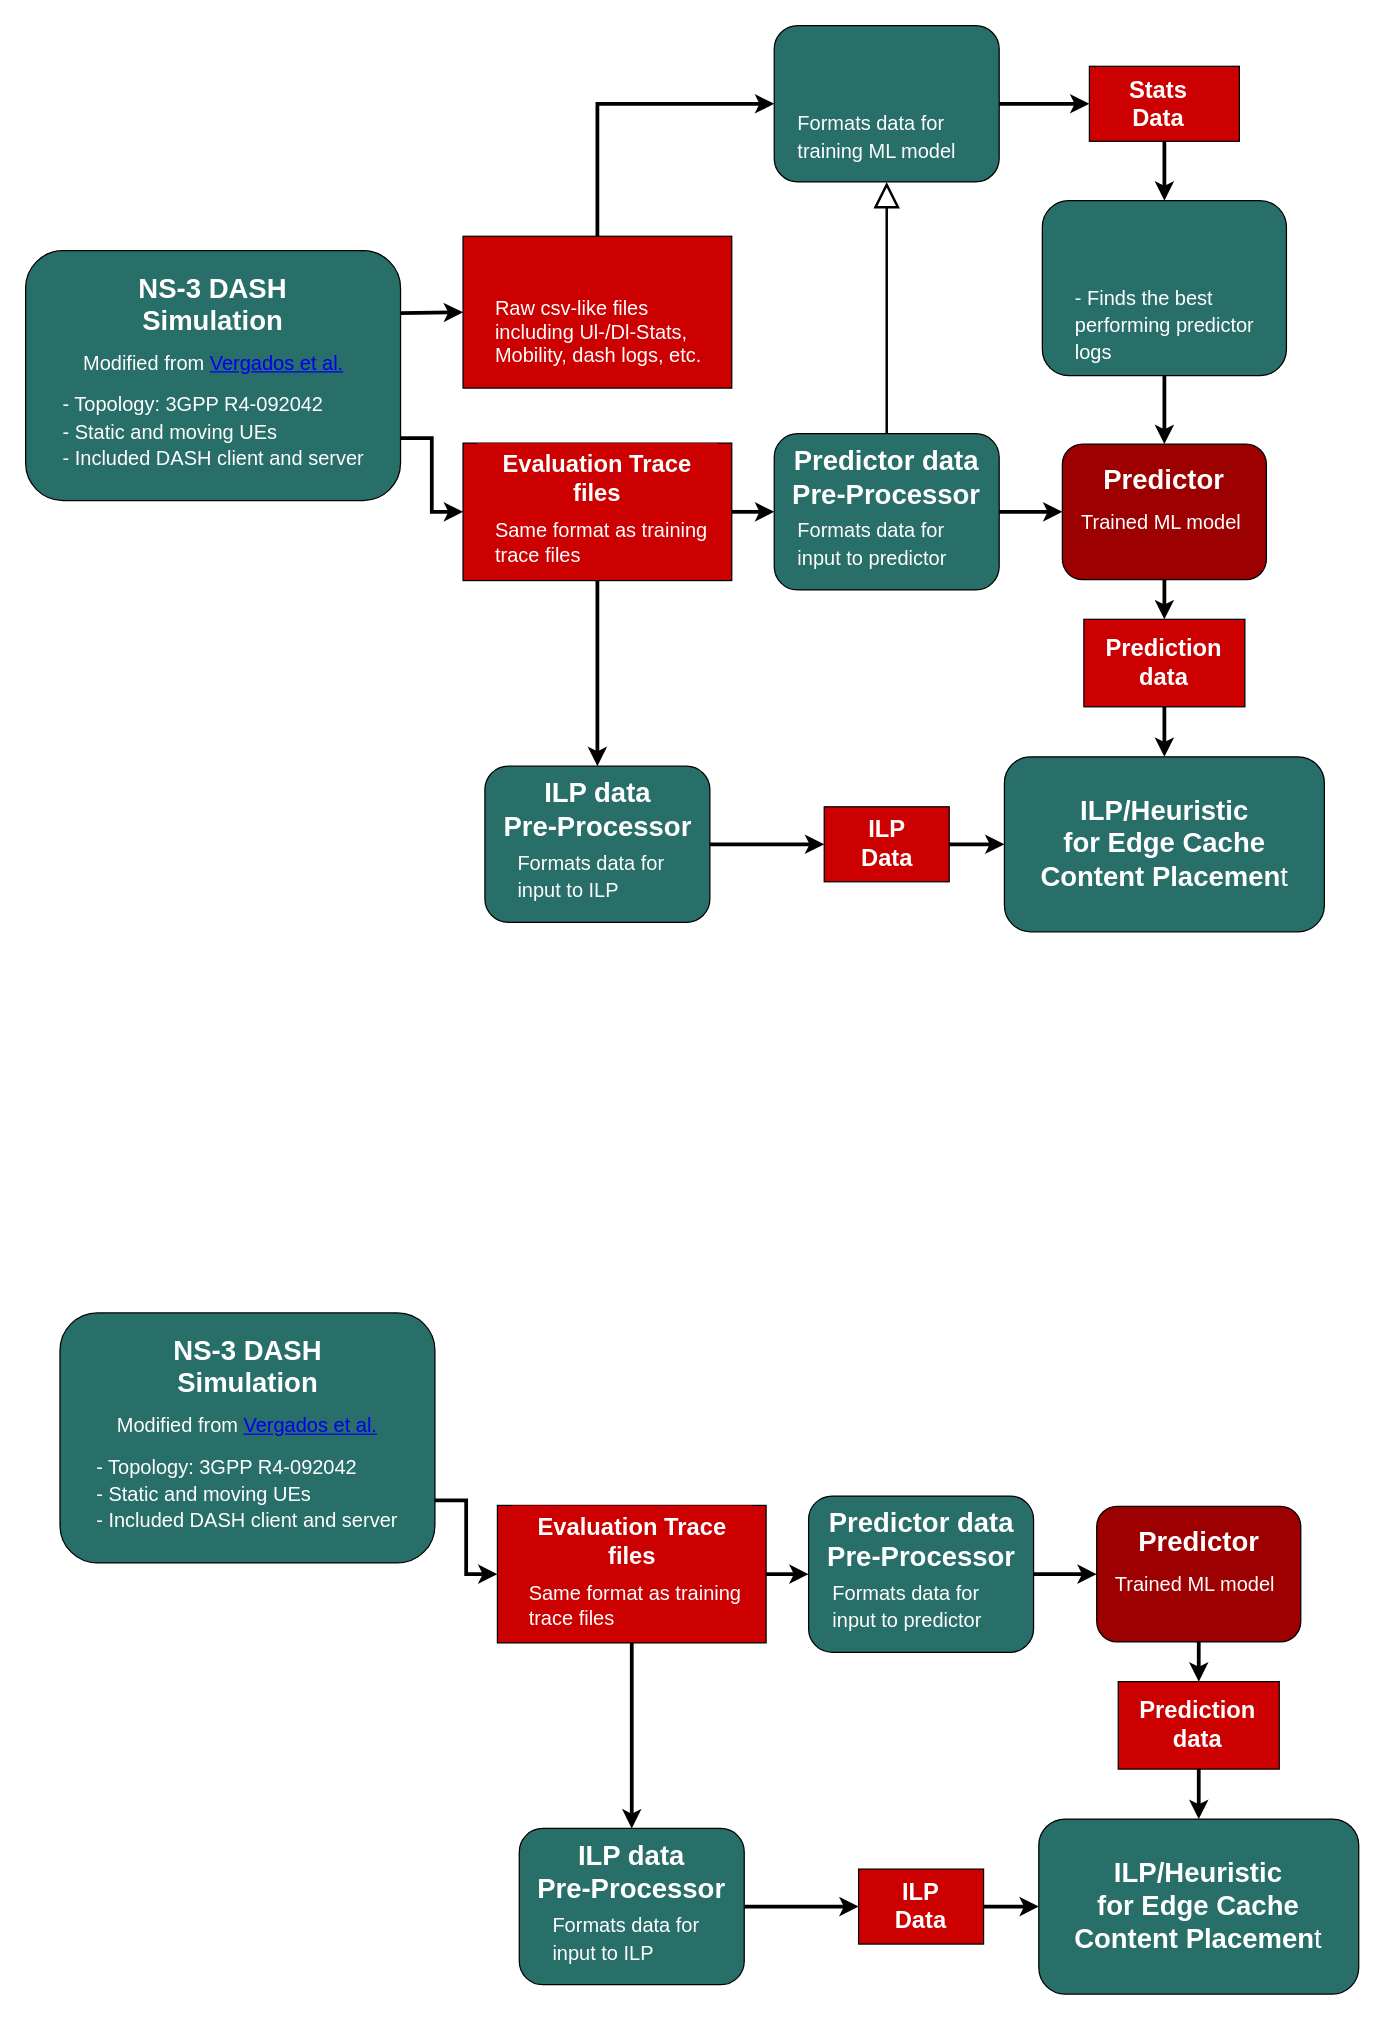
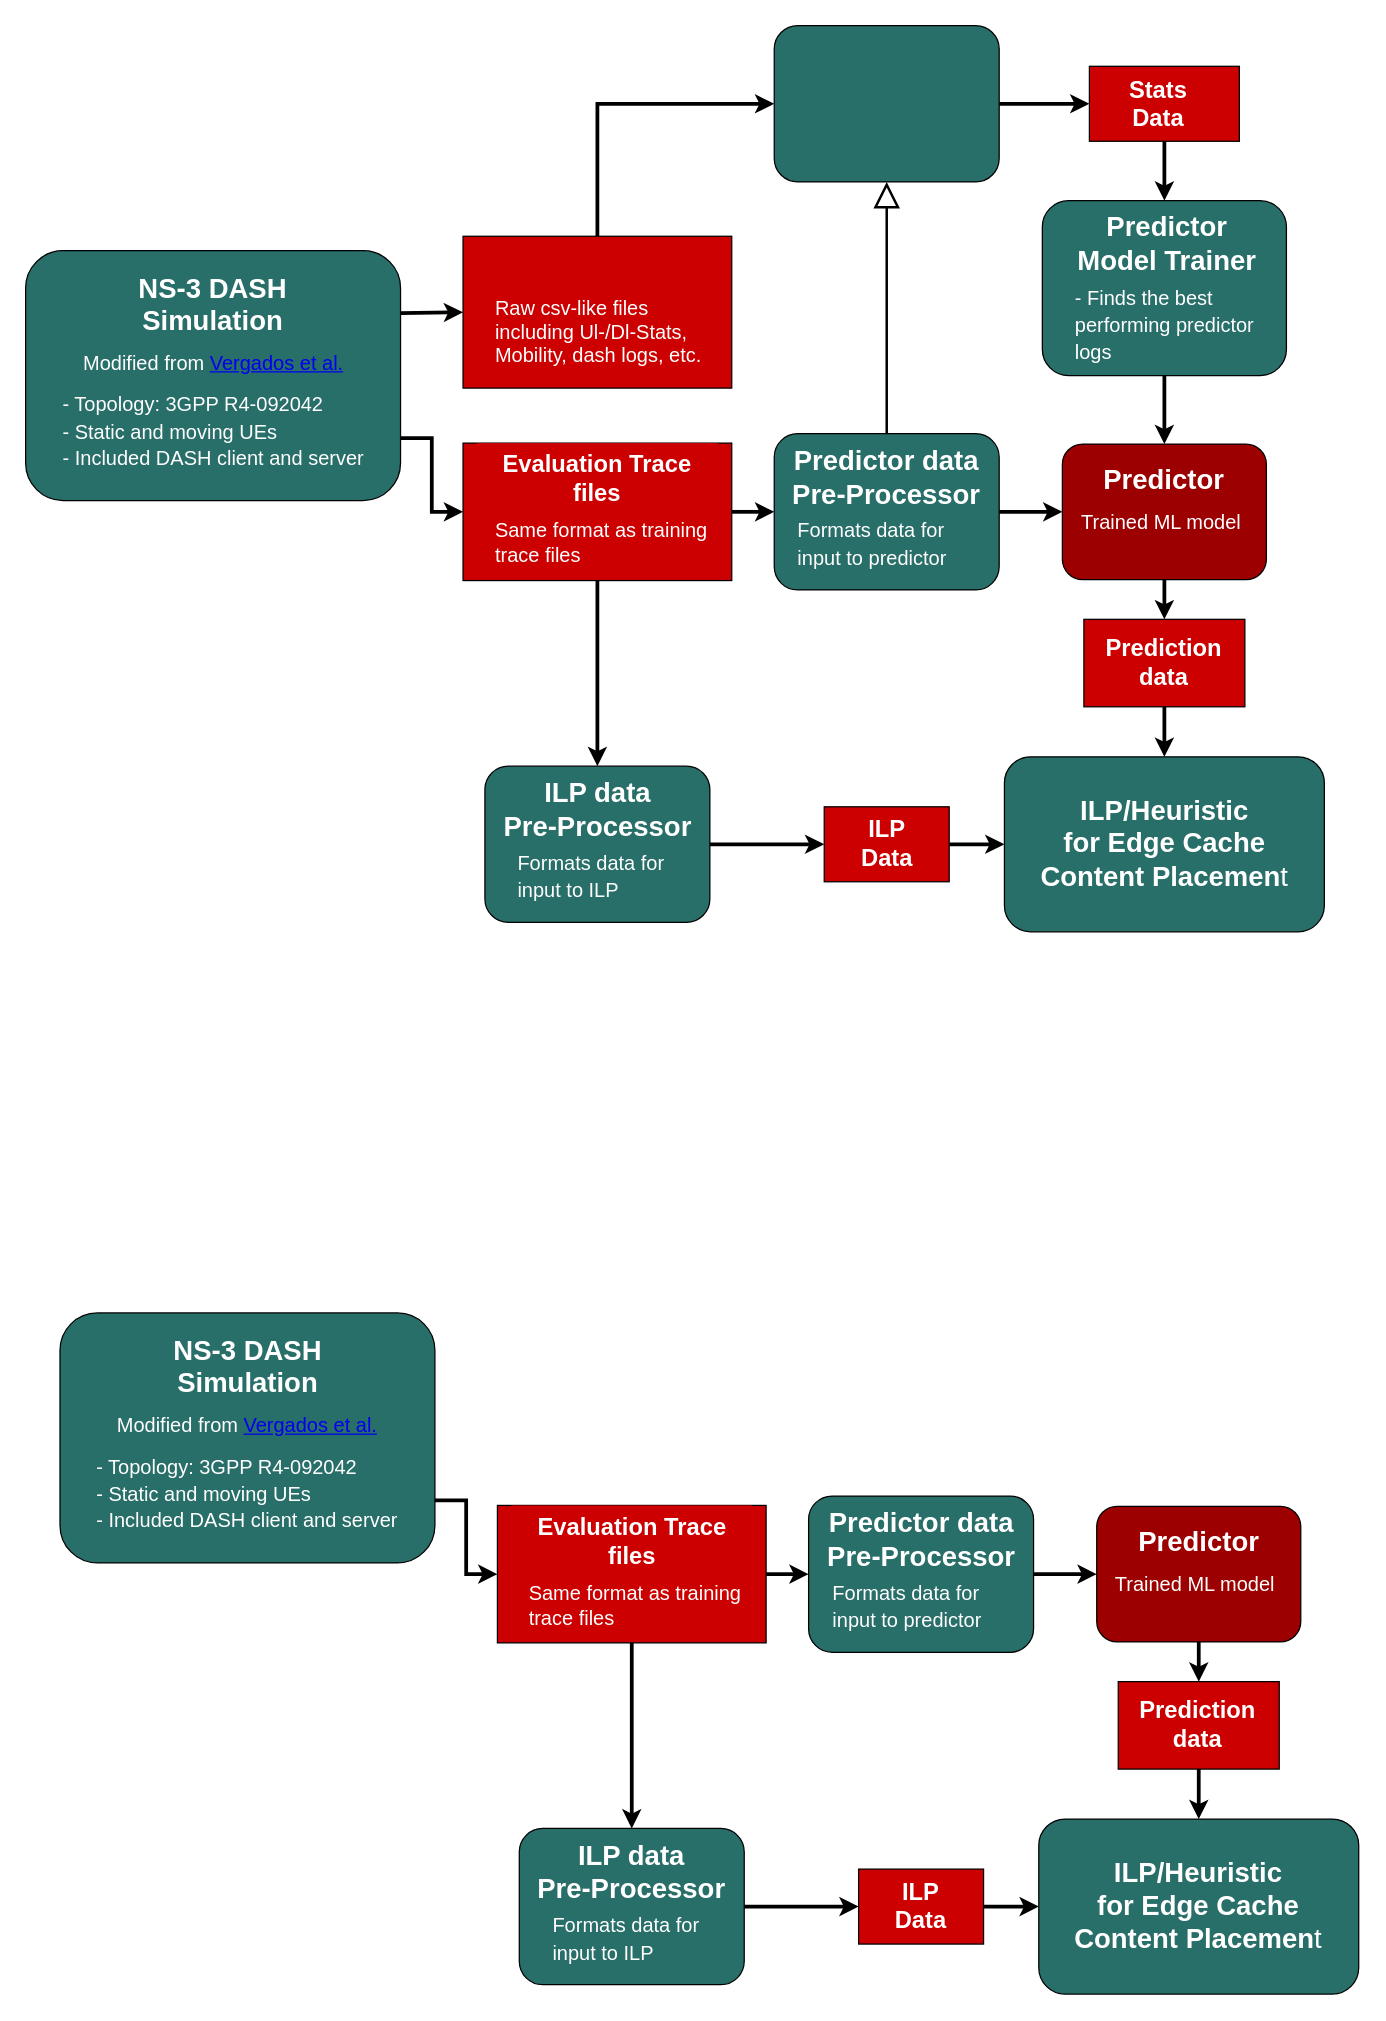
(887, 136) -> none
none -> (1167, 244)
